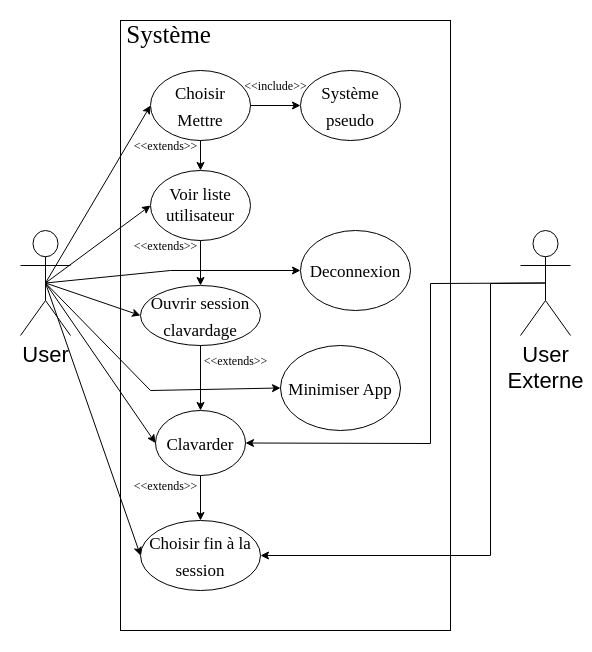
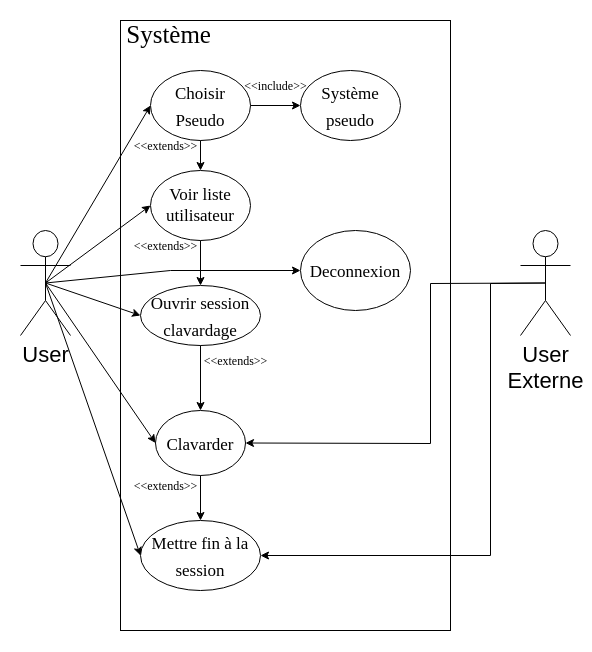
(201, 106) -> (201, 106)
(143, 383) -> none
(341, 388) -> none
(201, 556) -> (201, 556)
